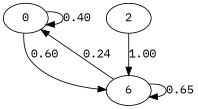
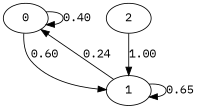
(129, 91) -> (129, 91)
